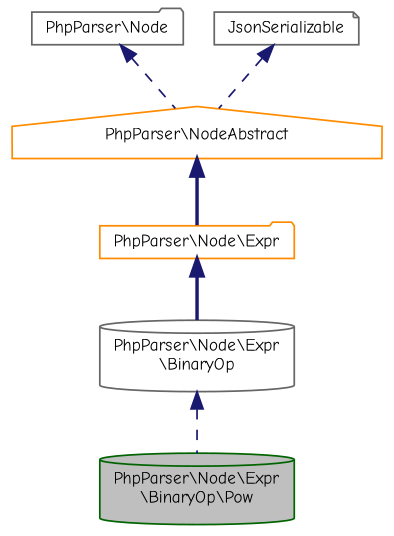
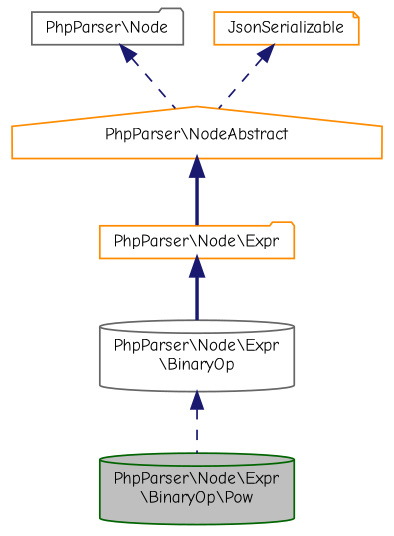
(287, 28) -> (287, 28)
